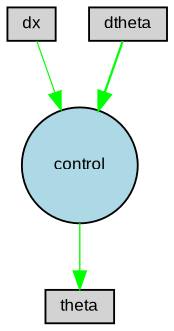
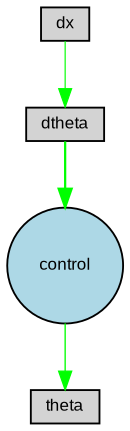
(46, 67) -> (65, 65)
